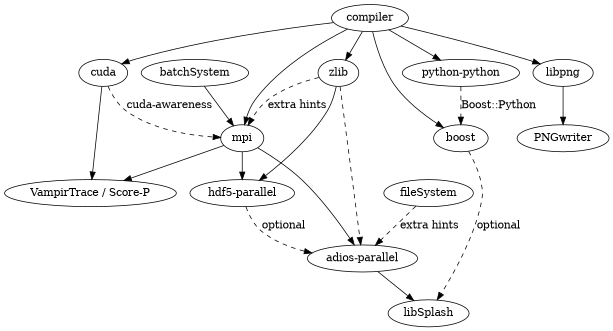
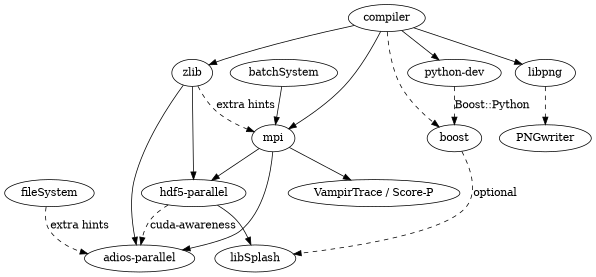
(103, 73) -> none
(461, 73) -> (454, 73)
(394, 85) -> (399, 83)
(563, 102) -> (545, 102)
(350, 162) -> (142, 157)
(284, 226) -> (193, 226)
(393, 284) -> (235, 219)
